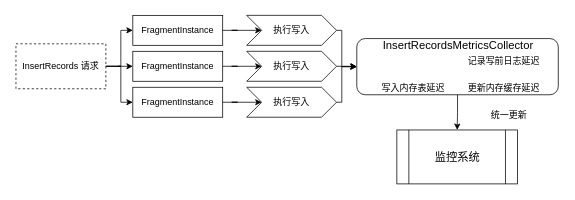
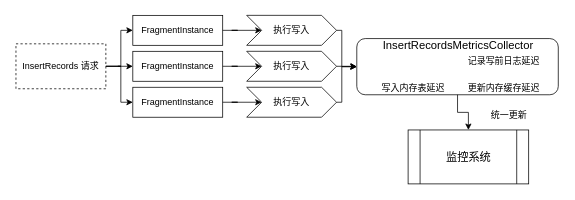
(457, 157) -> (468, 157)
